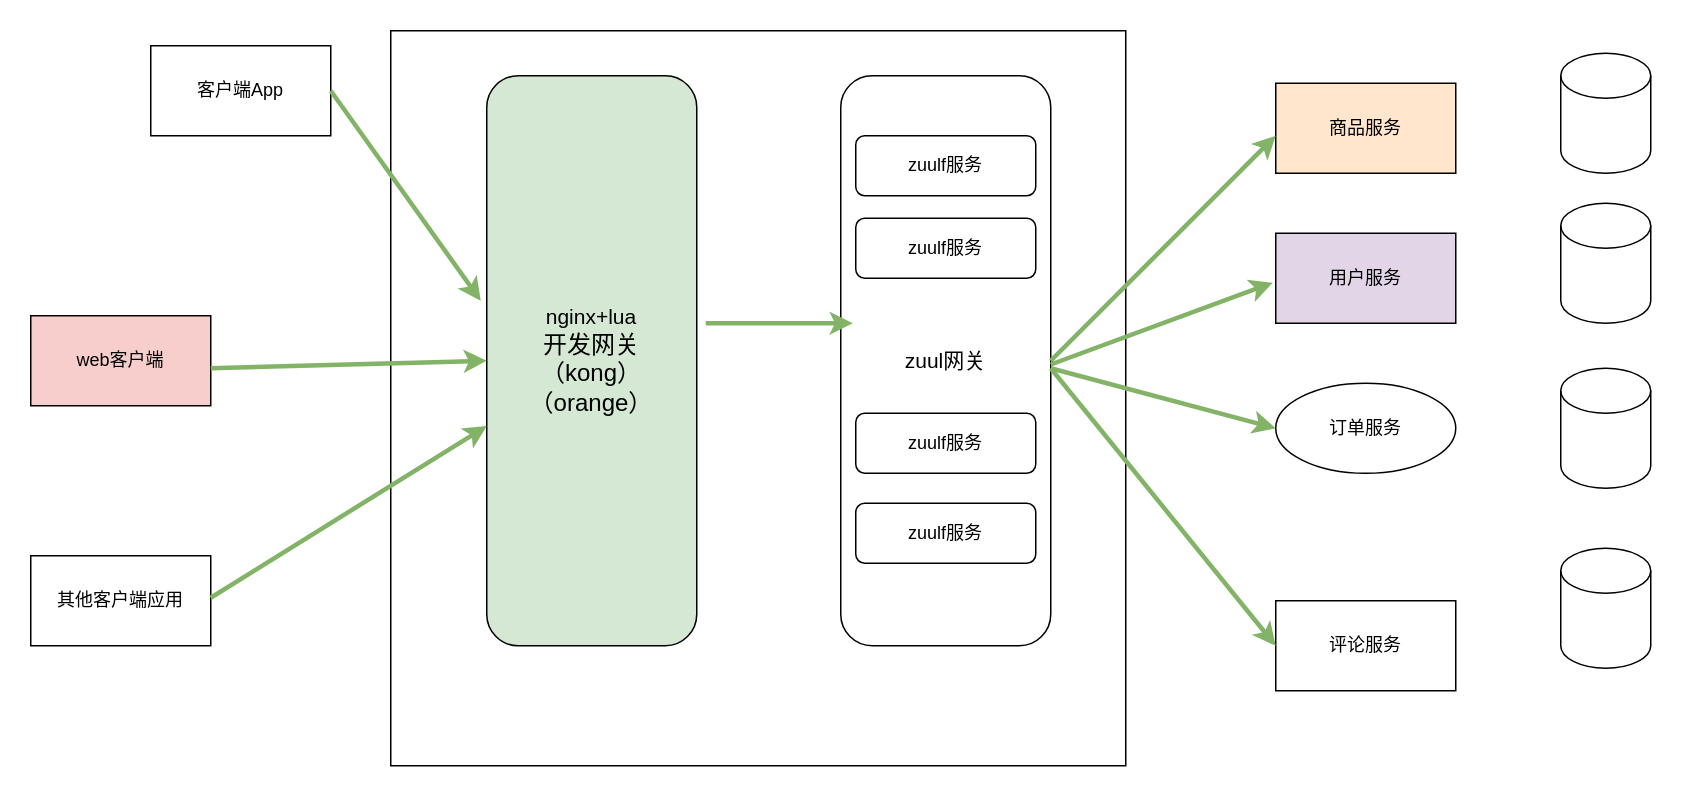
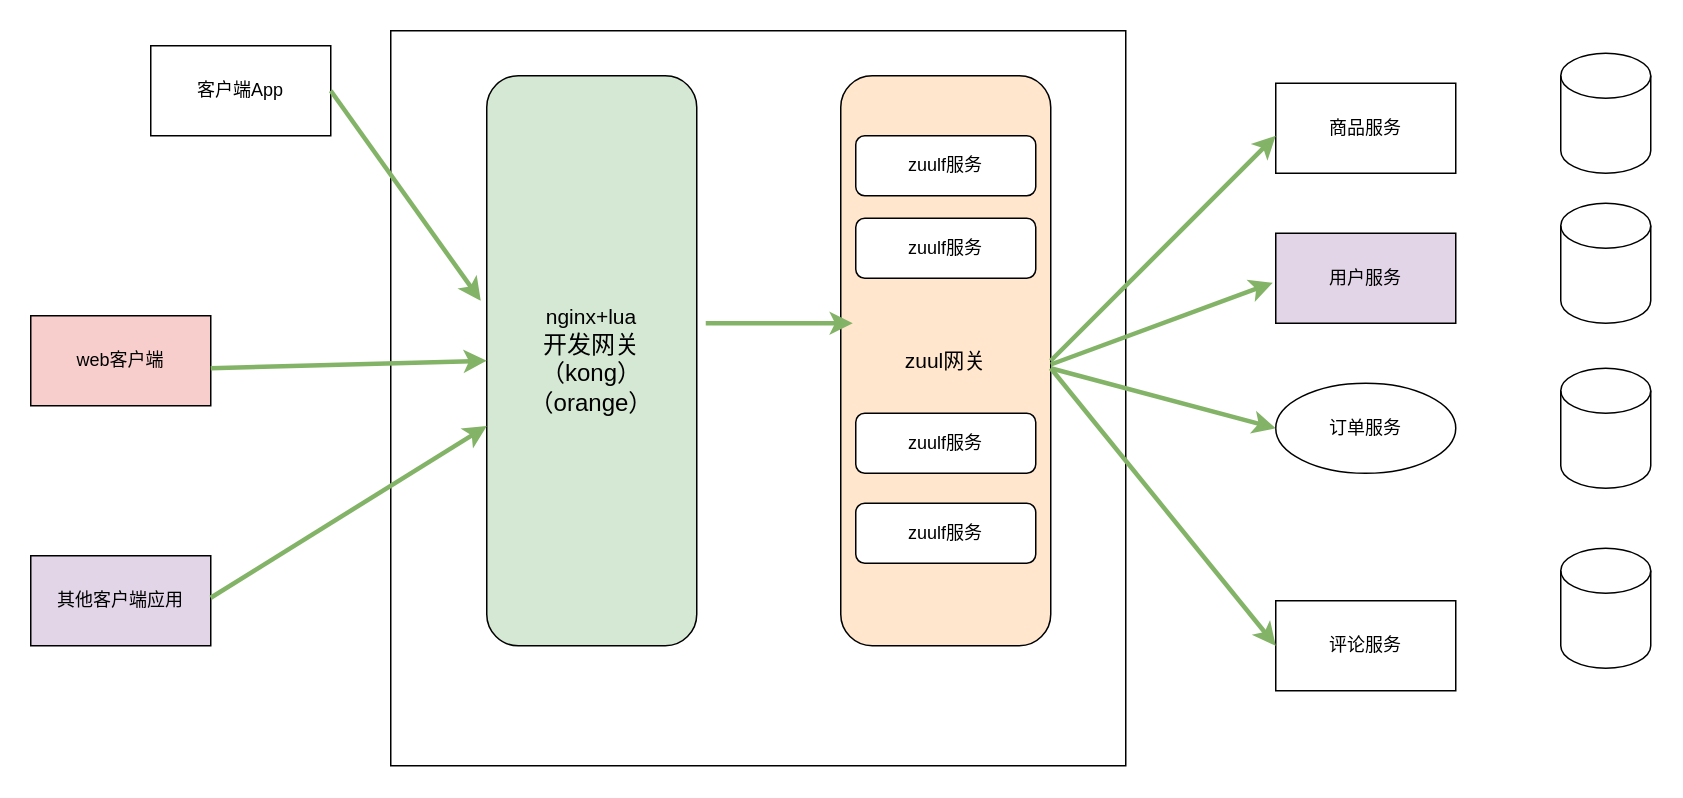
(1366, 128) -> (1366, 128)
(946, 361) -> (946, 361)
(121, 601) -> (121, 601)
